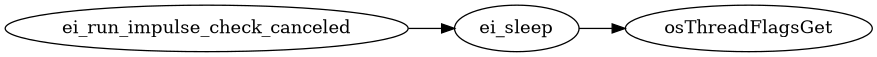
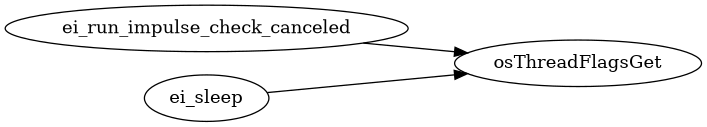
(425, 28) -> (409, 47)
